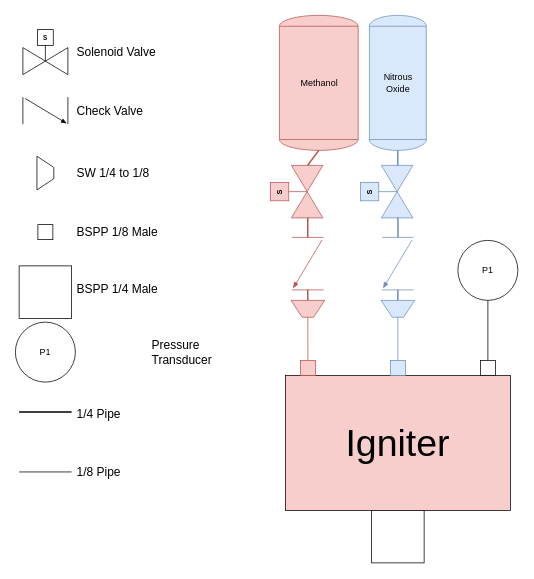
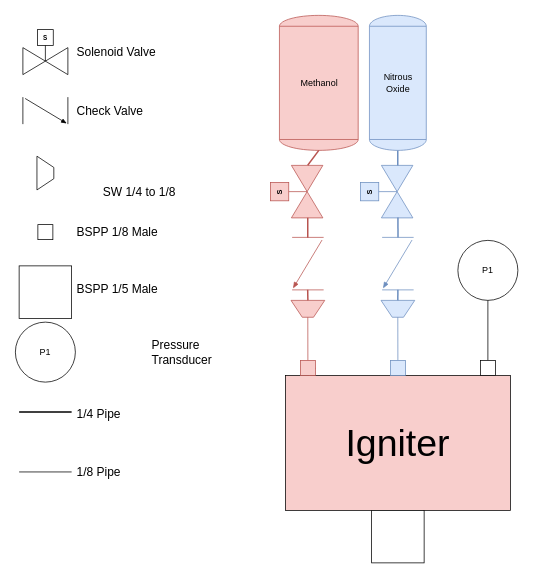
(120, 173) -> (147, 192)
(116, 289) -> (116, 289)
